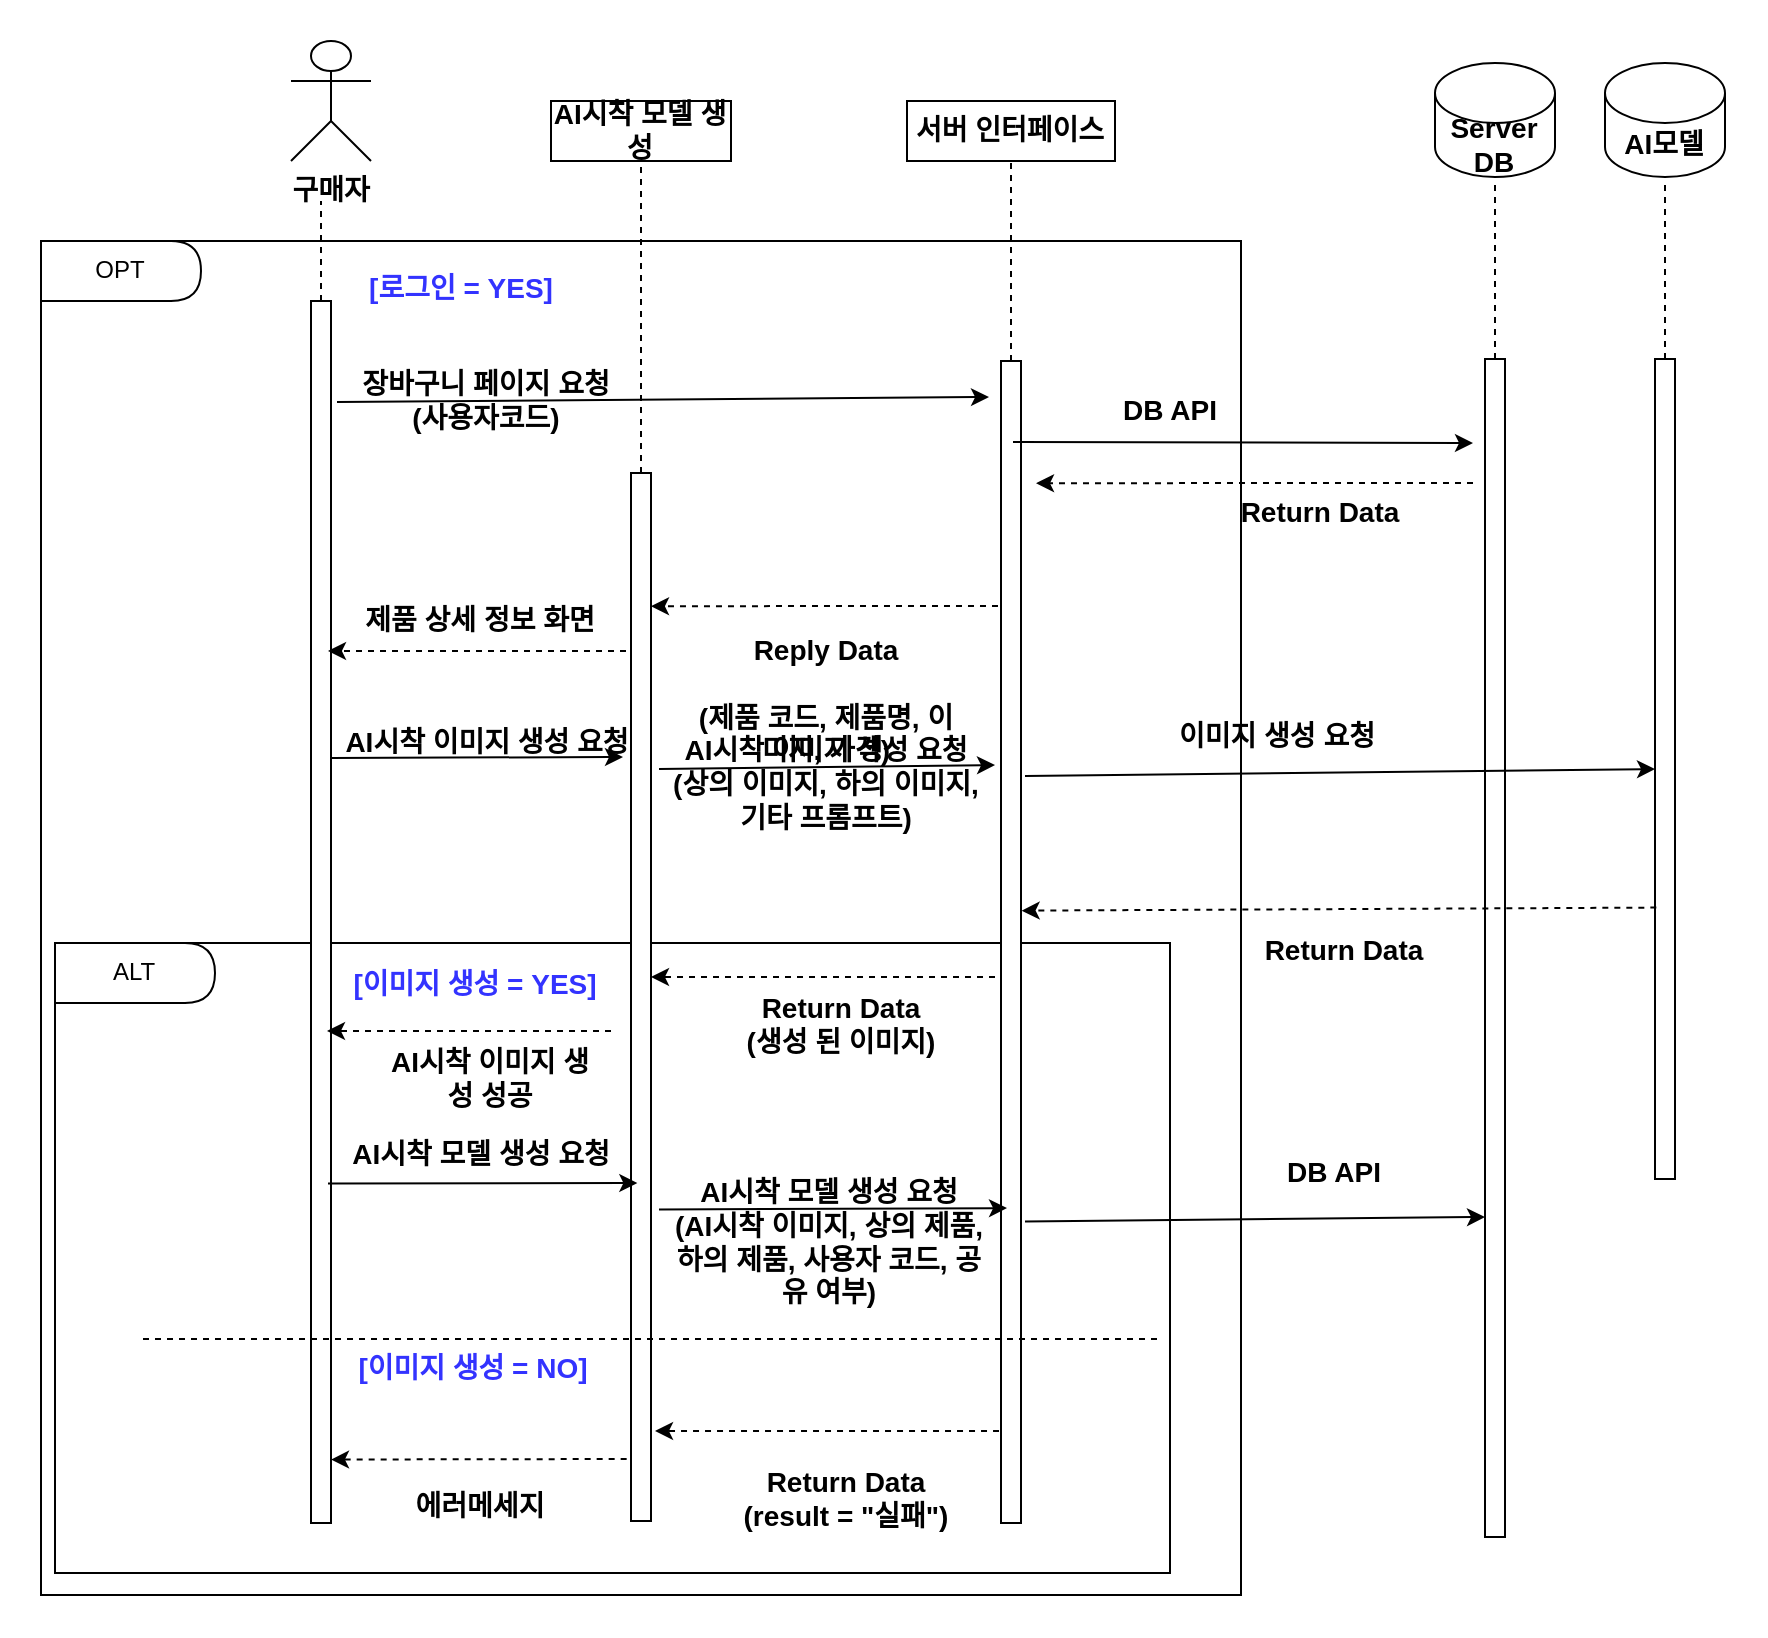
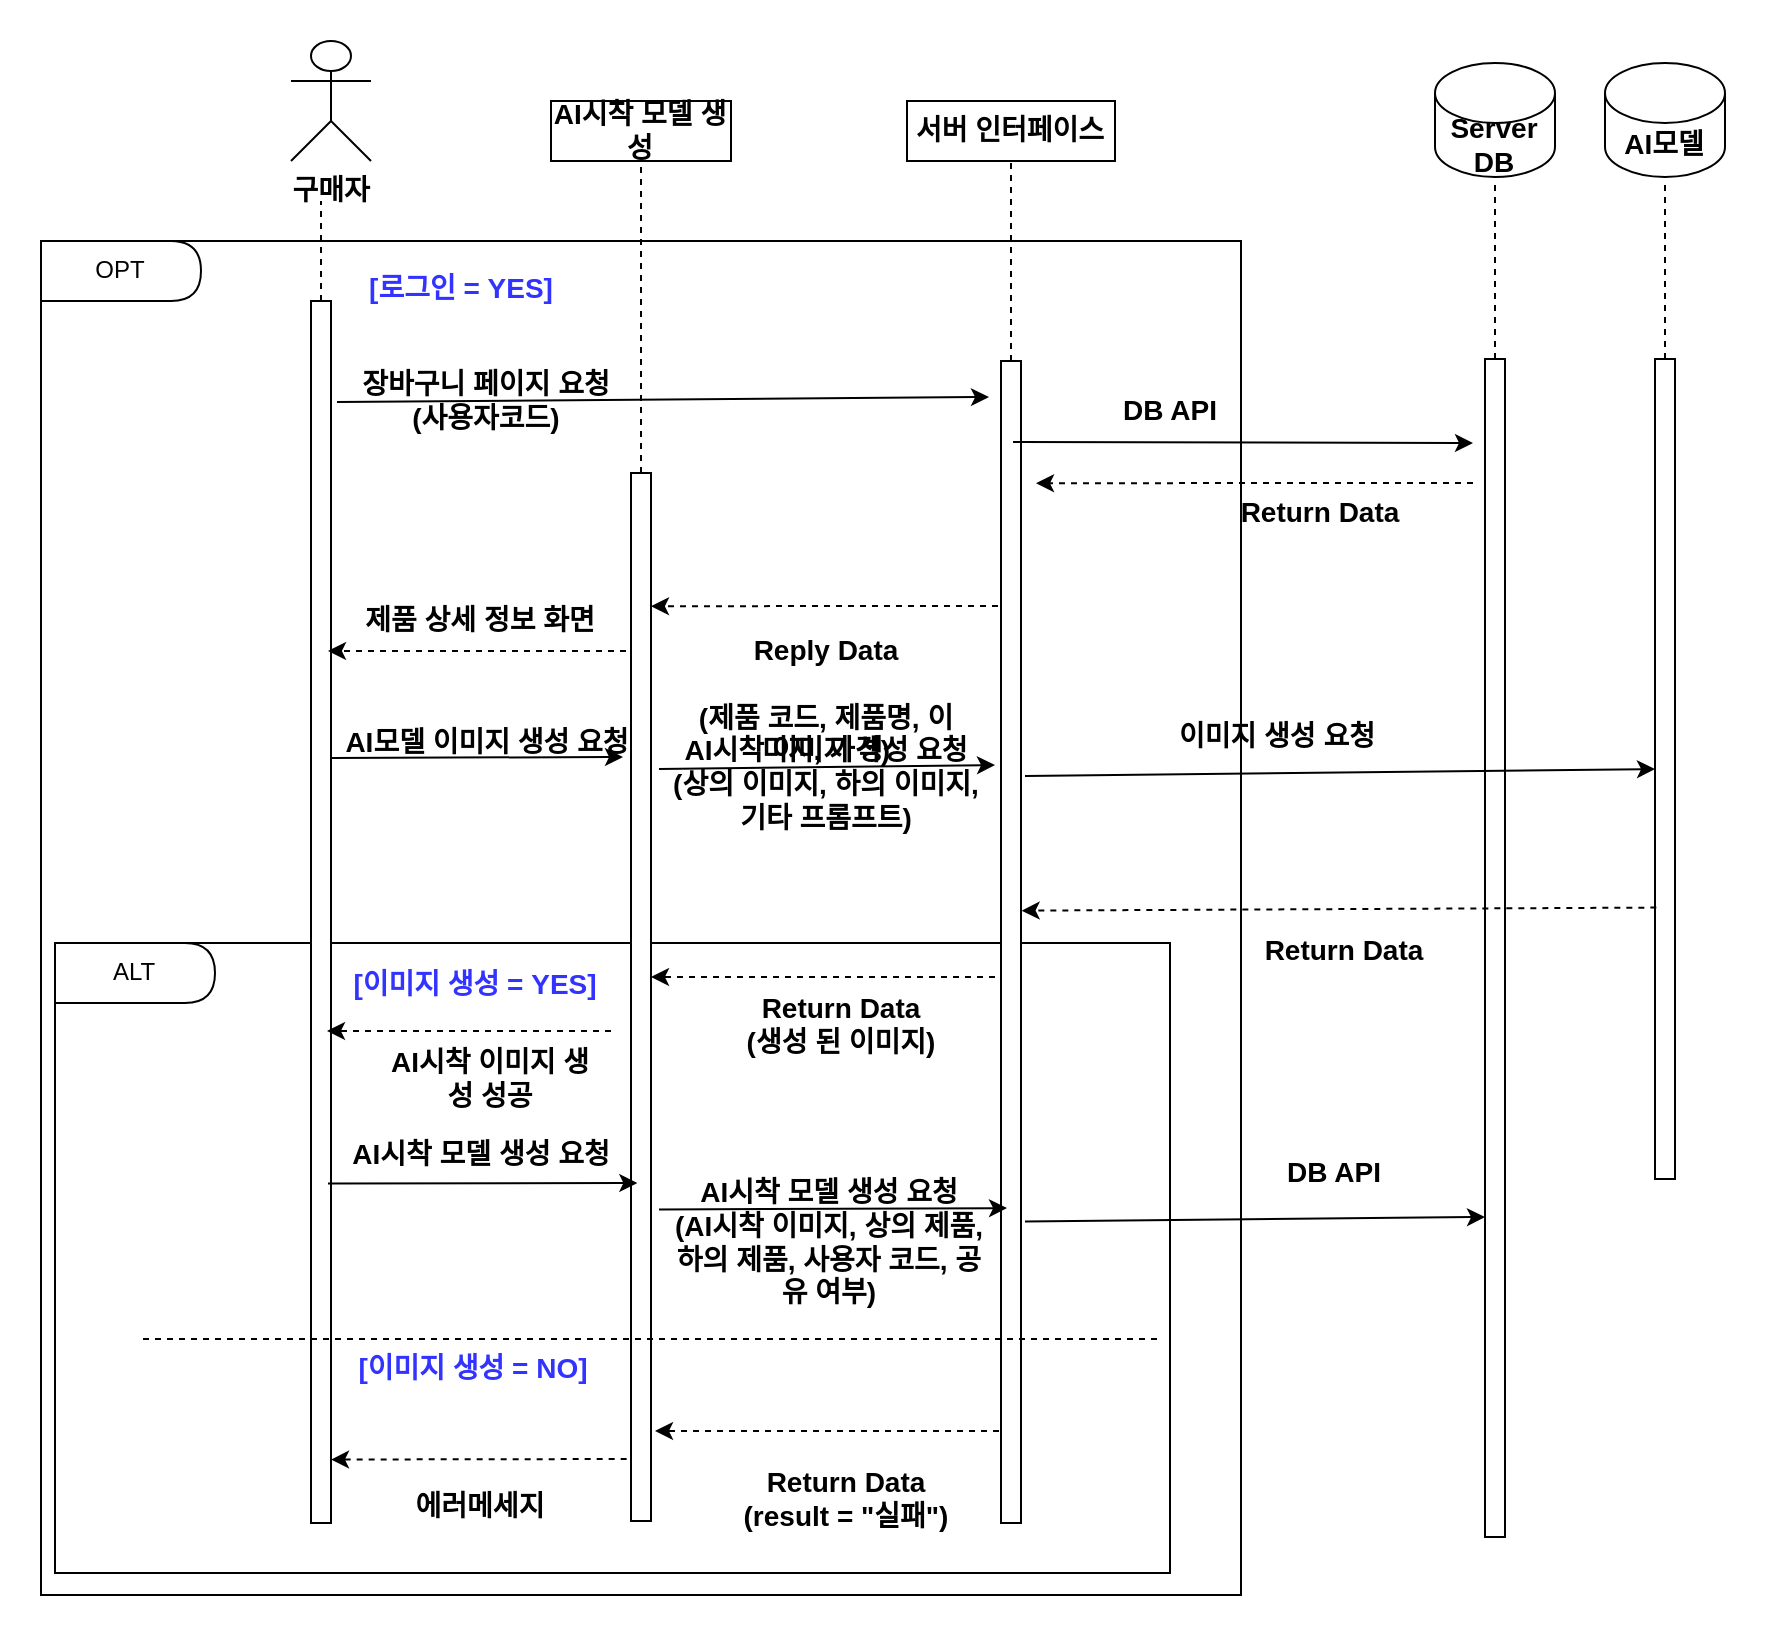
(488, 743) -> (488, 743)
